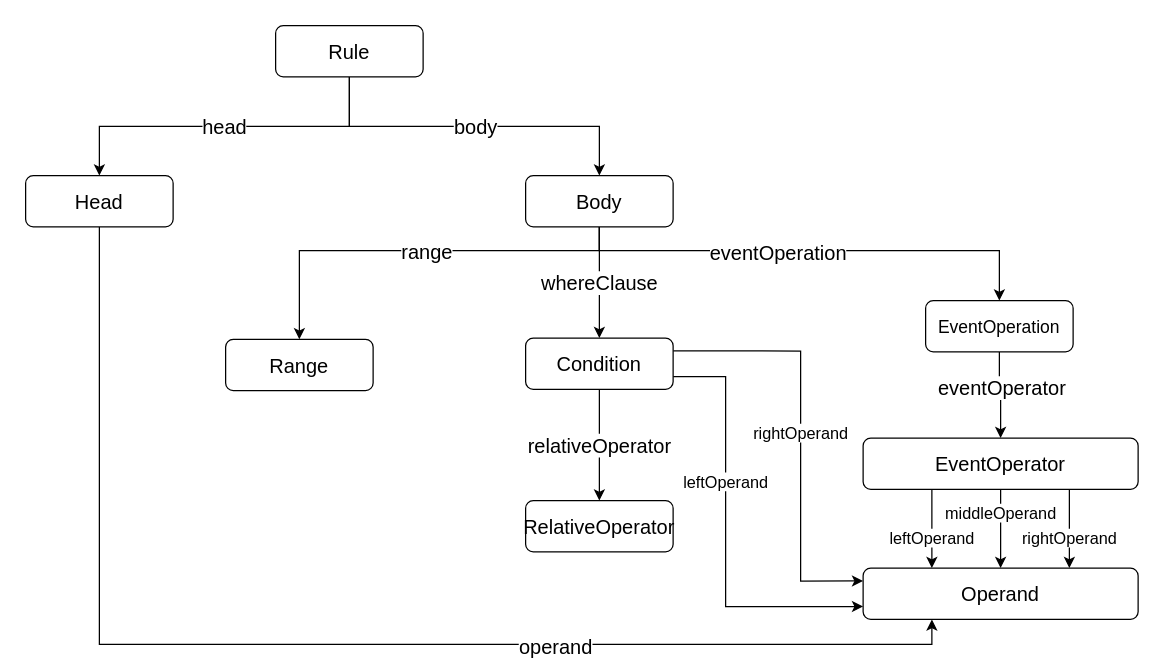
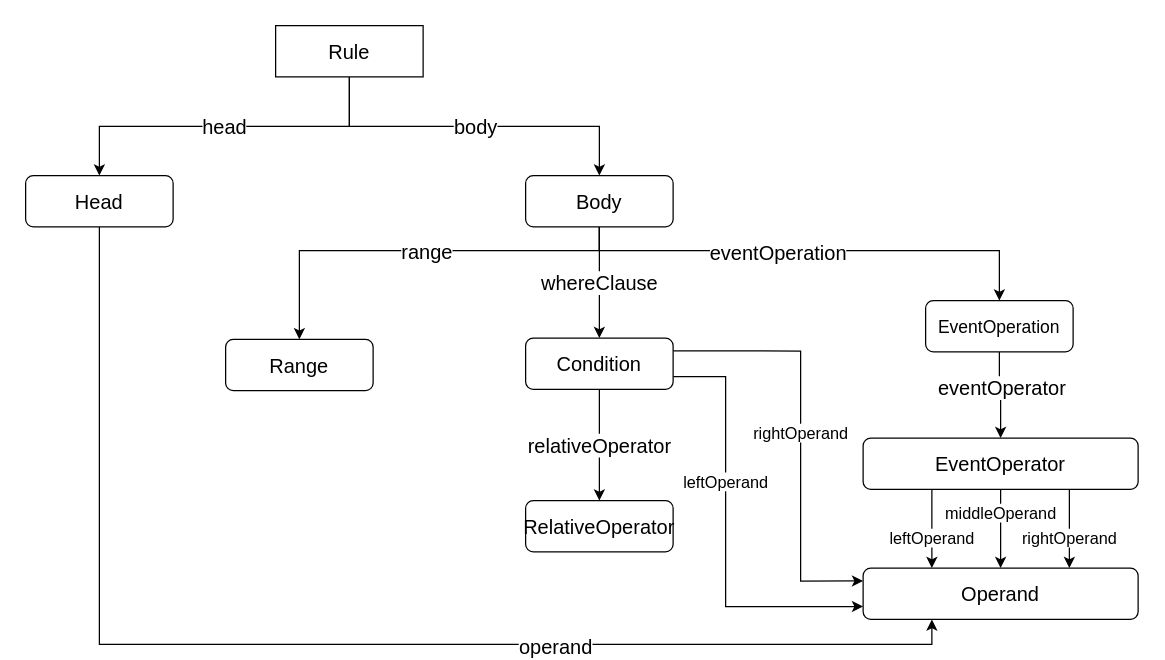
(349, 51) -> (349, 51)
